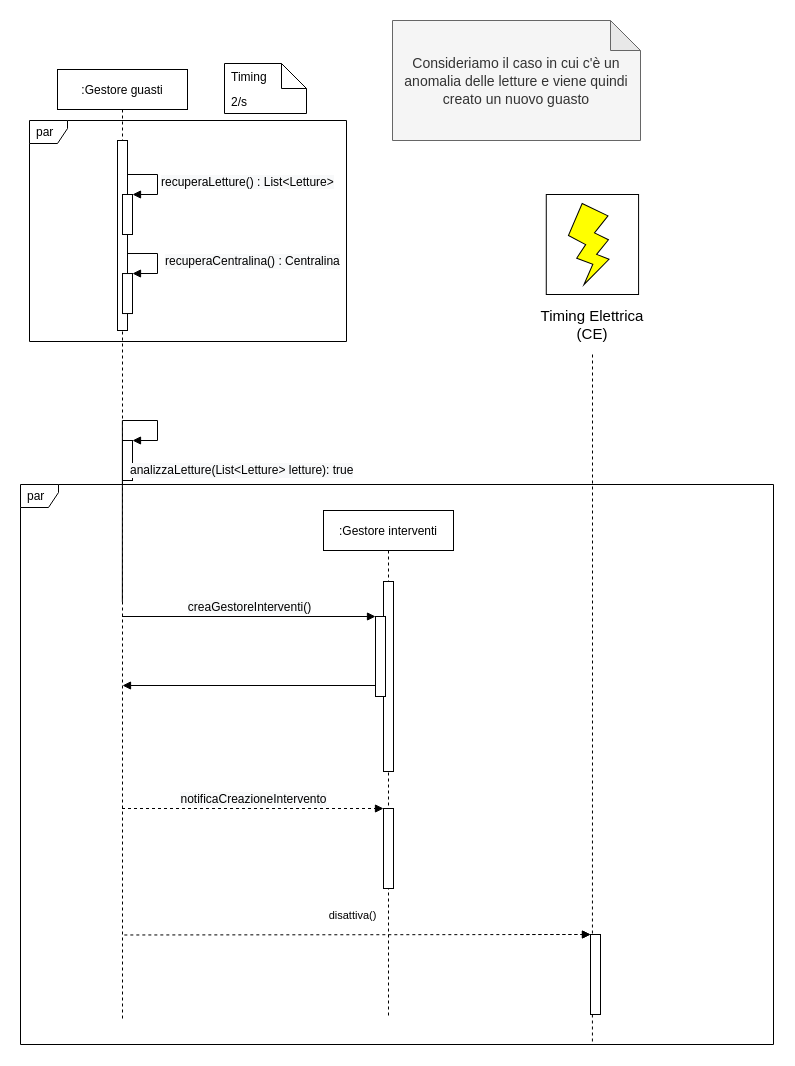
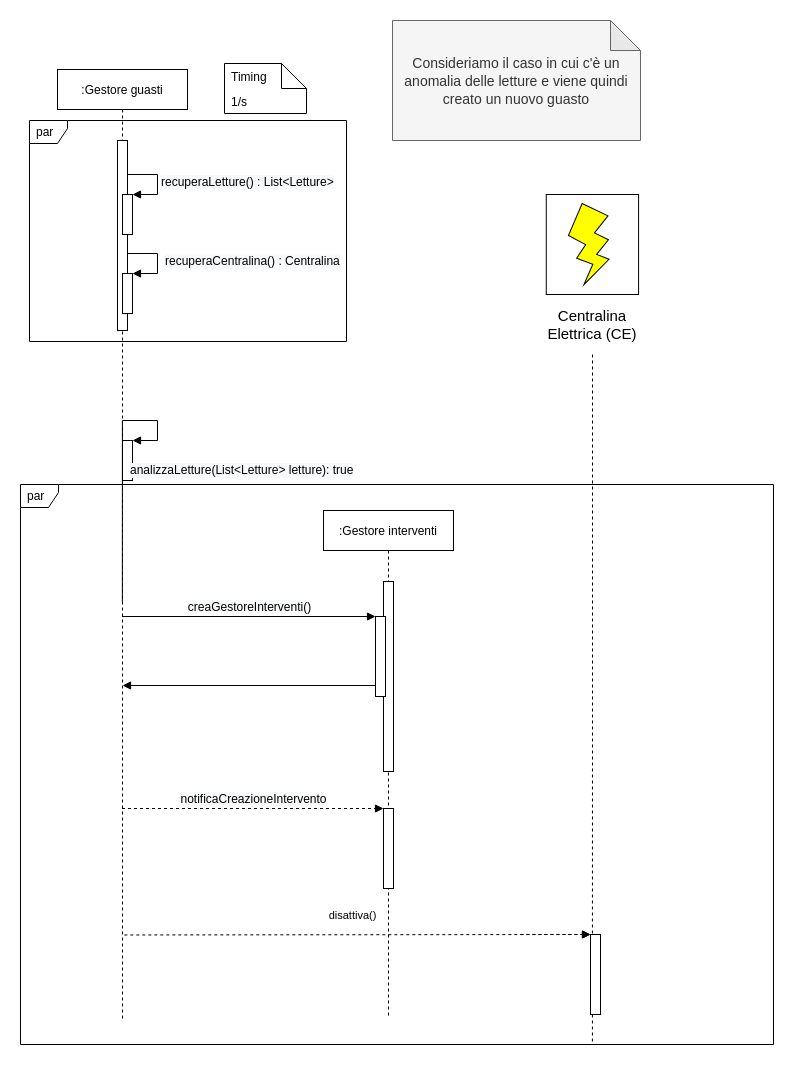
(242, 103) -> (242, 103)
(593, 325) -> (593, 325)
